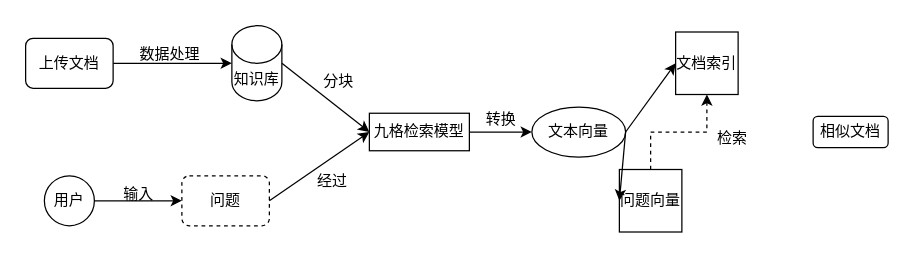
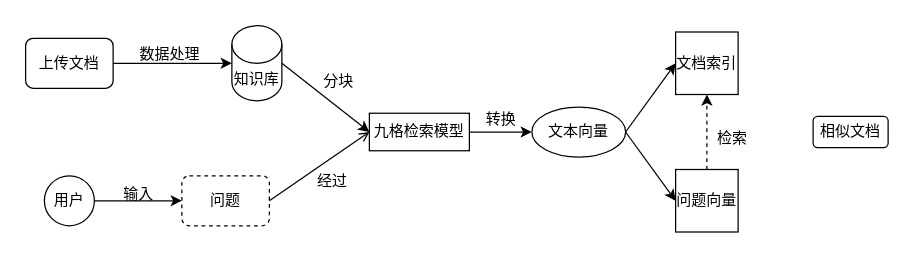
(361, 138) -> (363, 136)
(651, 201) -> (707, 201)
